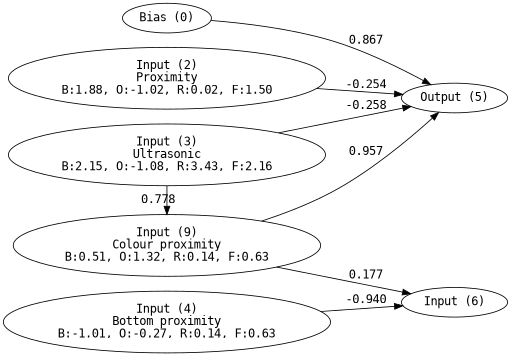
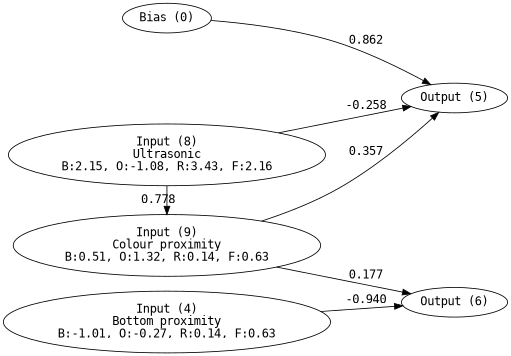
(366, 41) -> (366, 41)
(167, 78) -> none
(366, 152) -> (366, 152)
(167, 155) -> (167, 155)
(455, 302) -> (455, 302)
